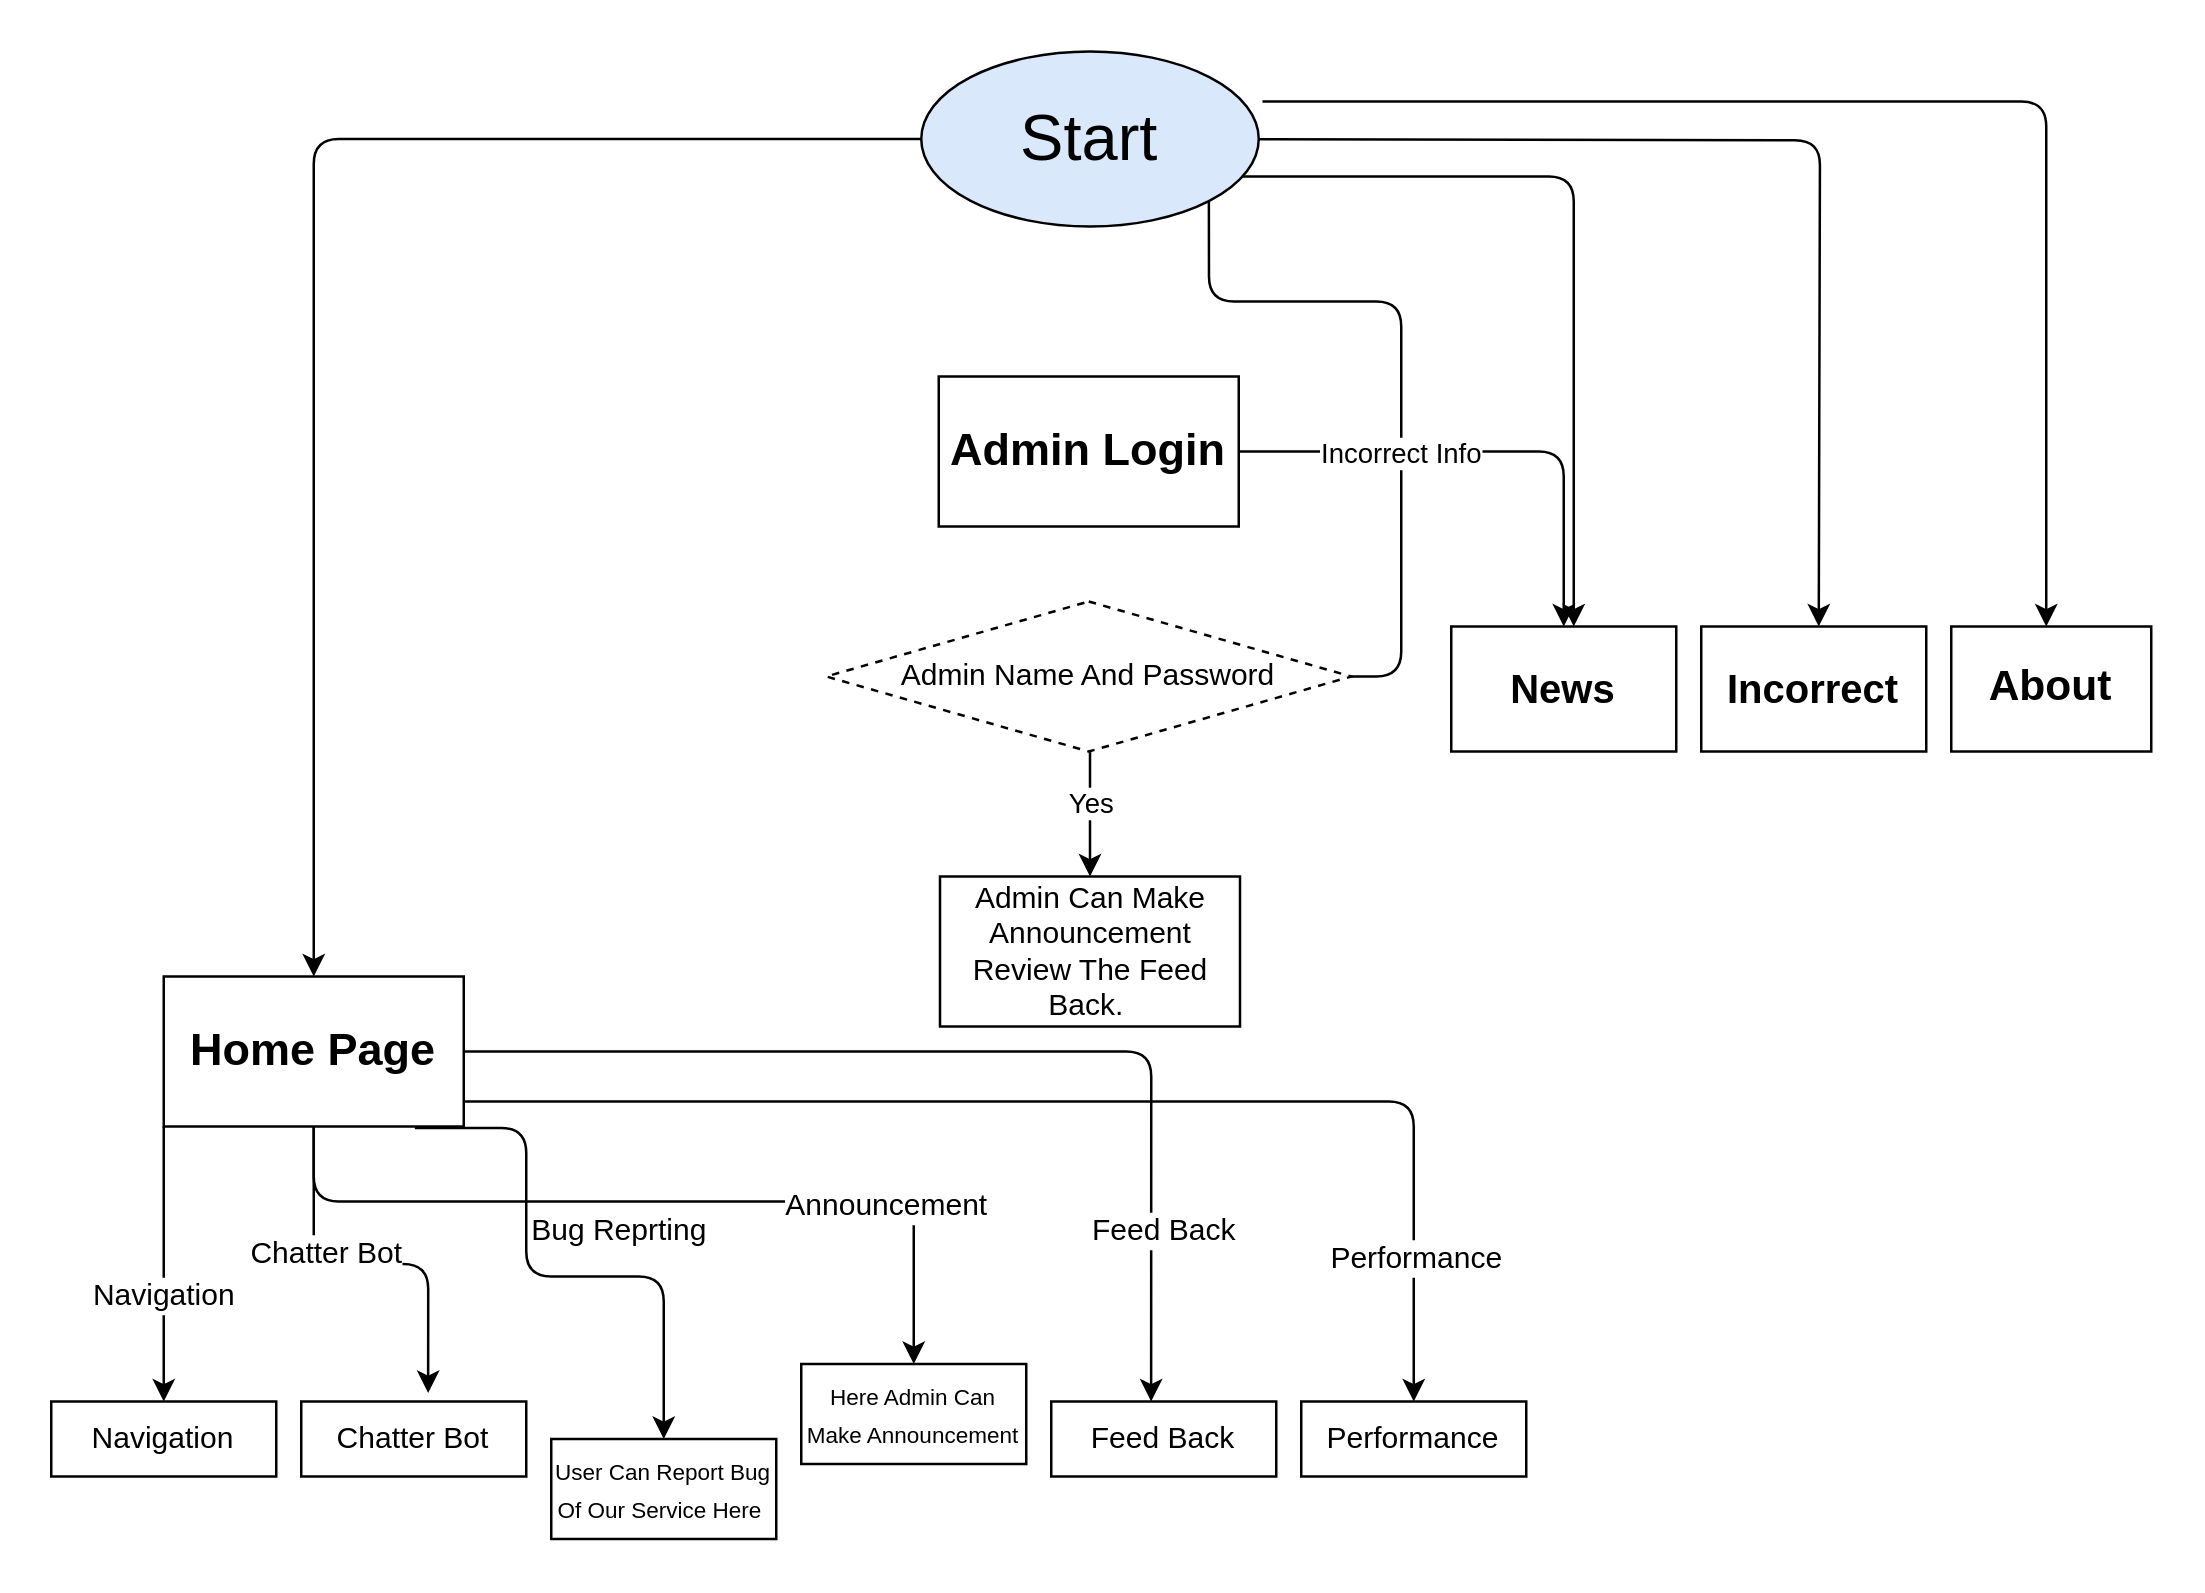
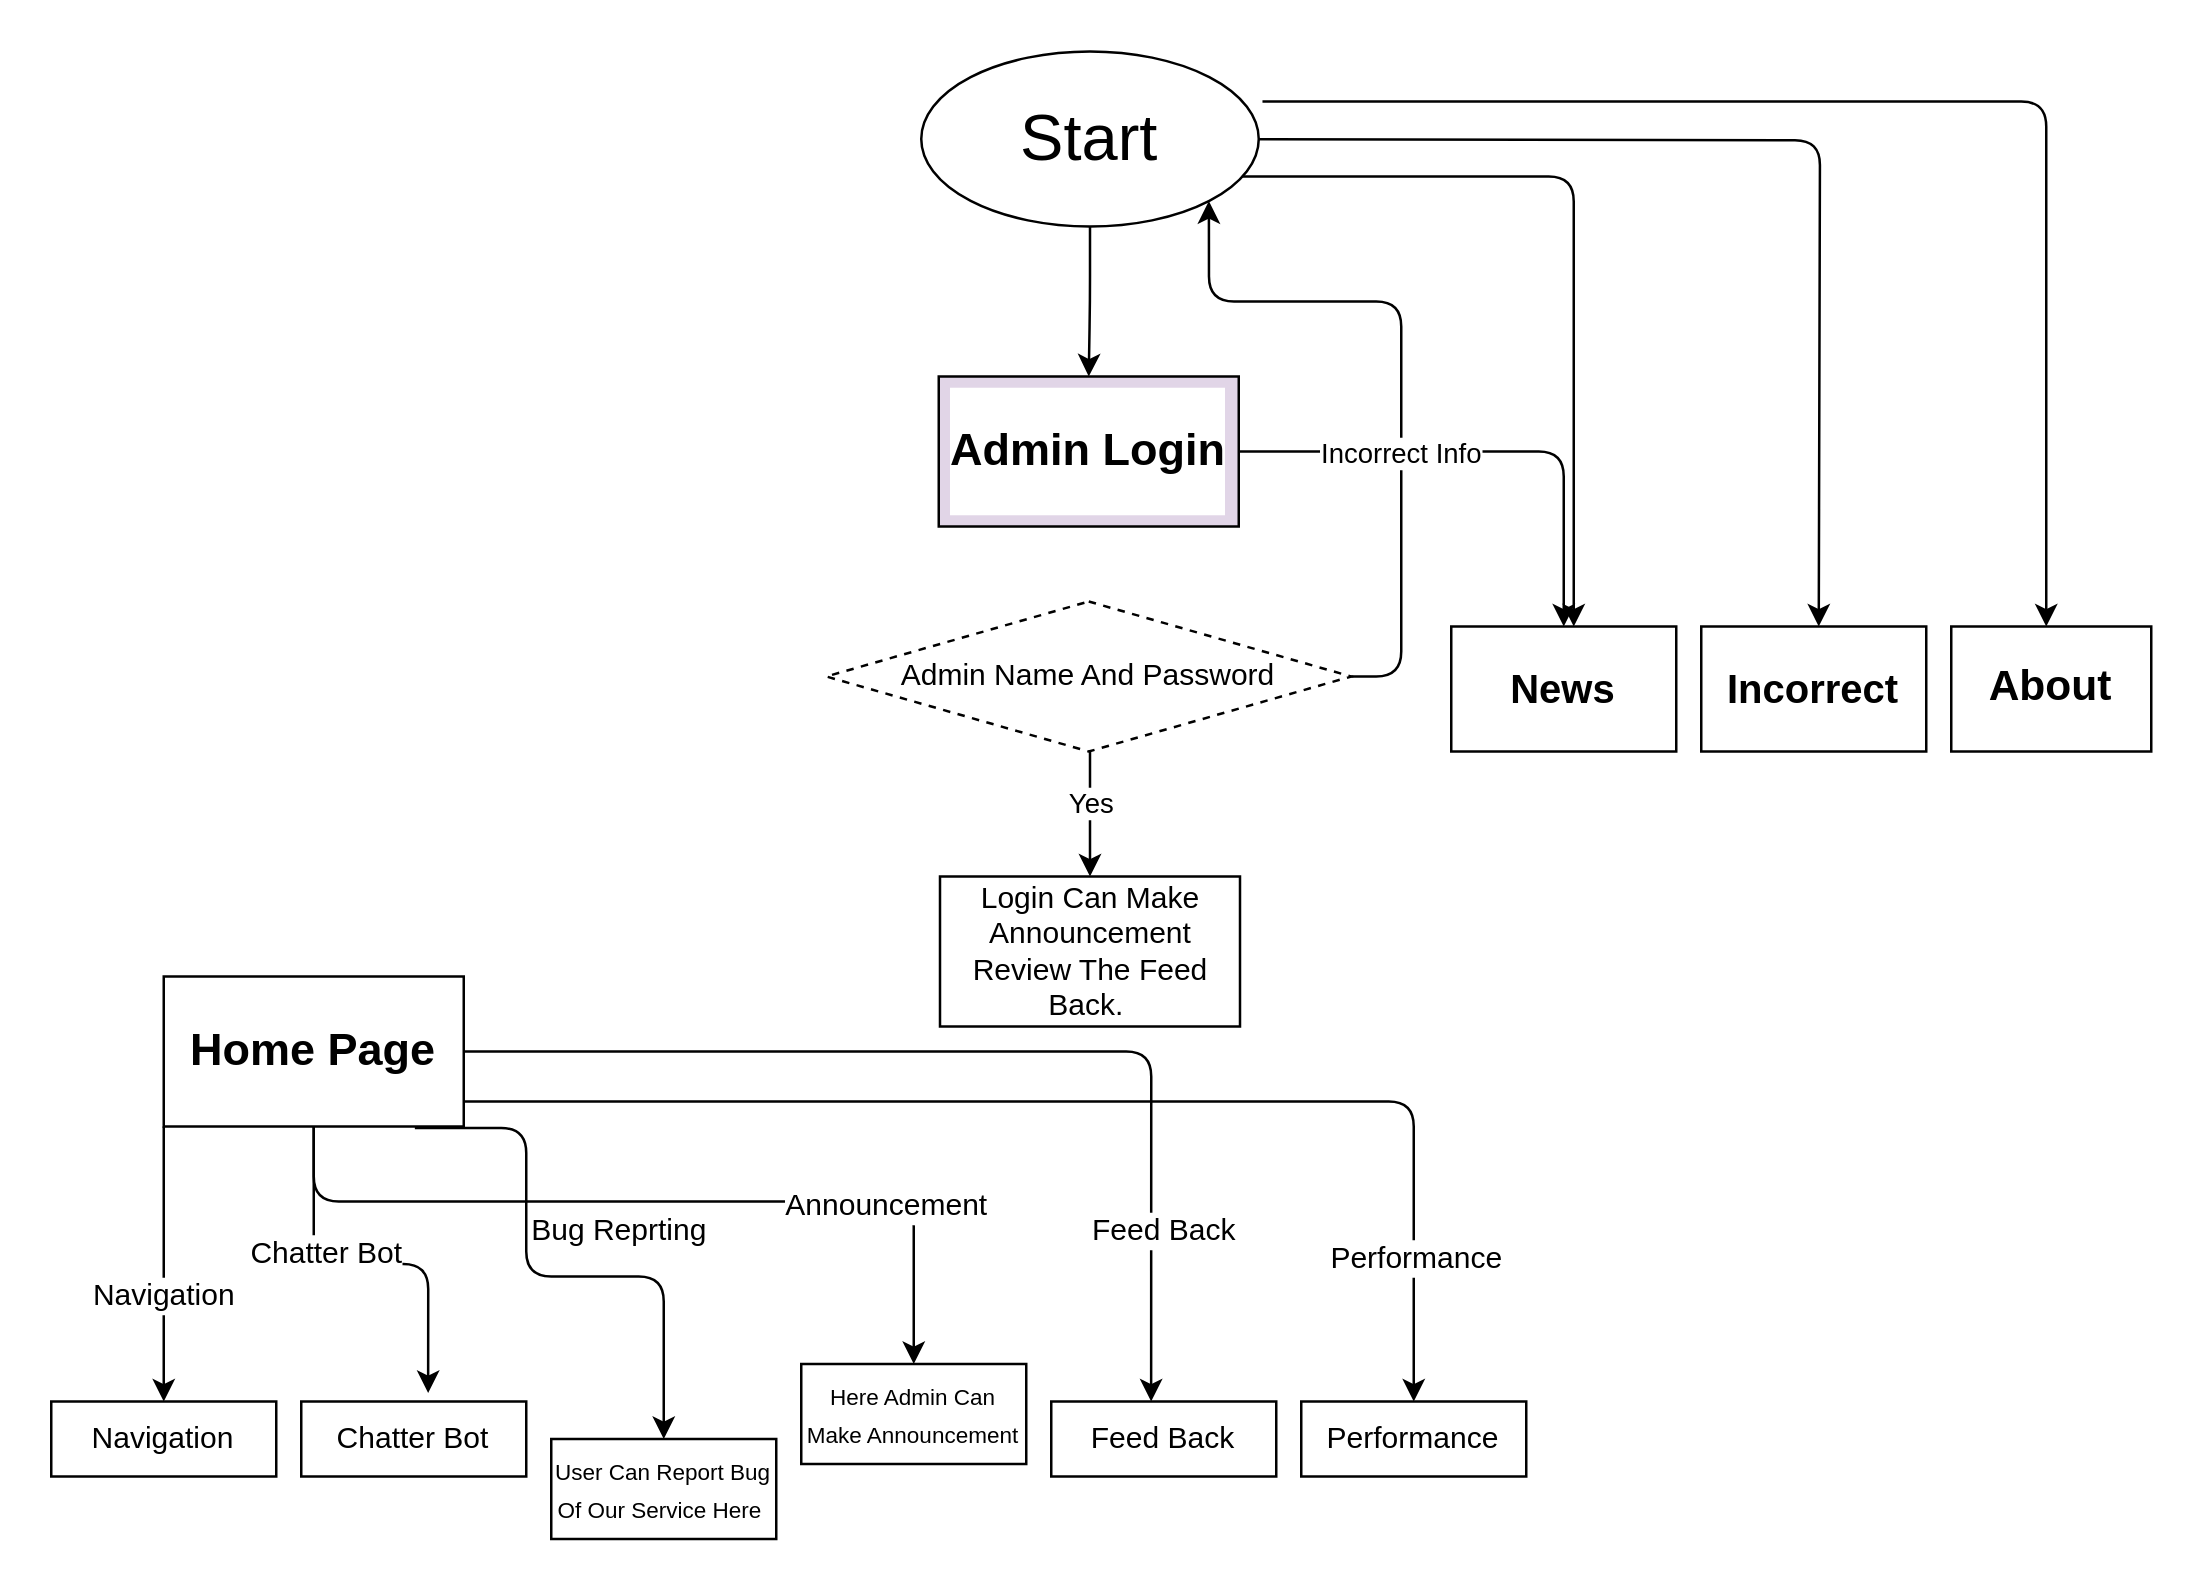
(1090, 139) -> (1090, 139)
(1209, 212) -> (1209, 219)
(314, 254) -> (1090, 293)
(1089, 451) -> (1089, 451)
(1091, 951) -> (1091, 951)
